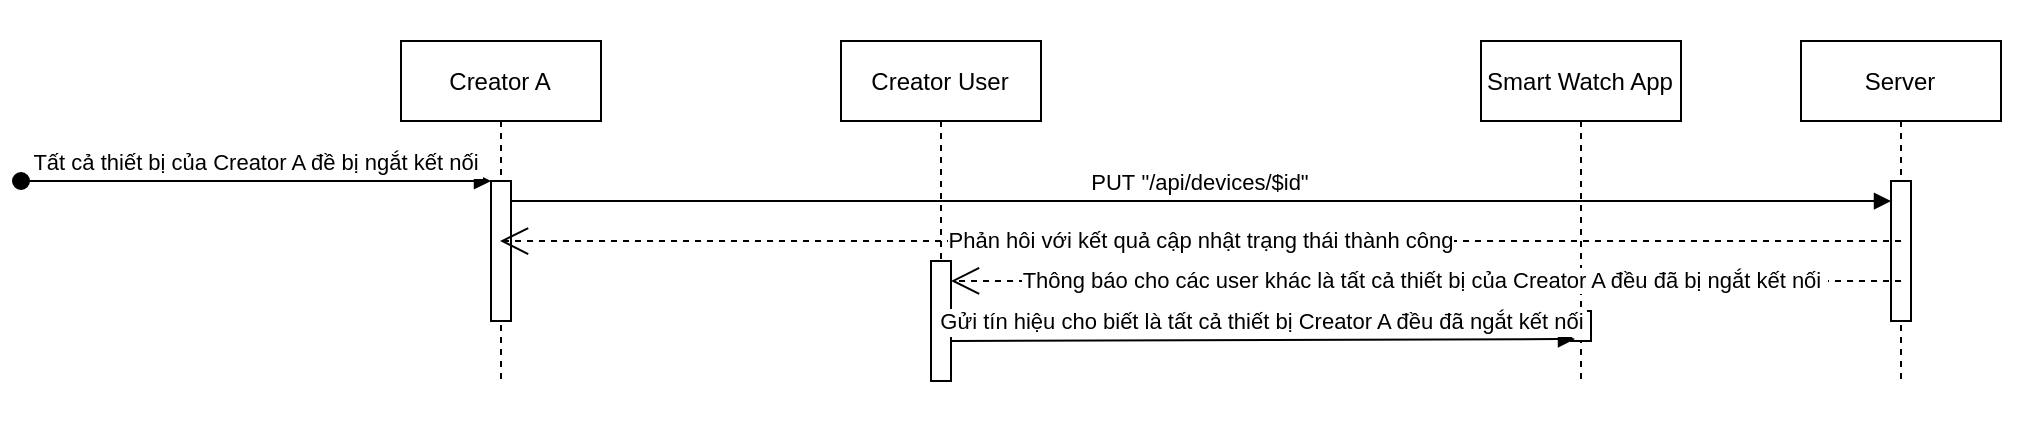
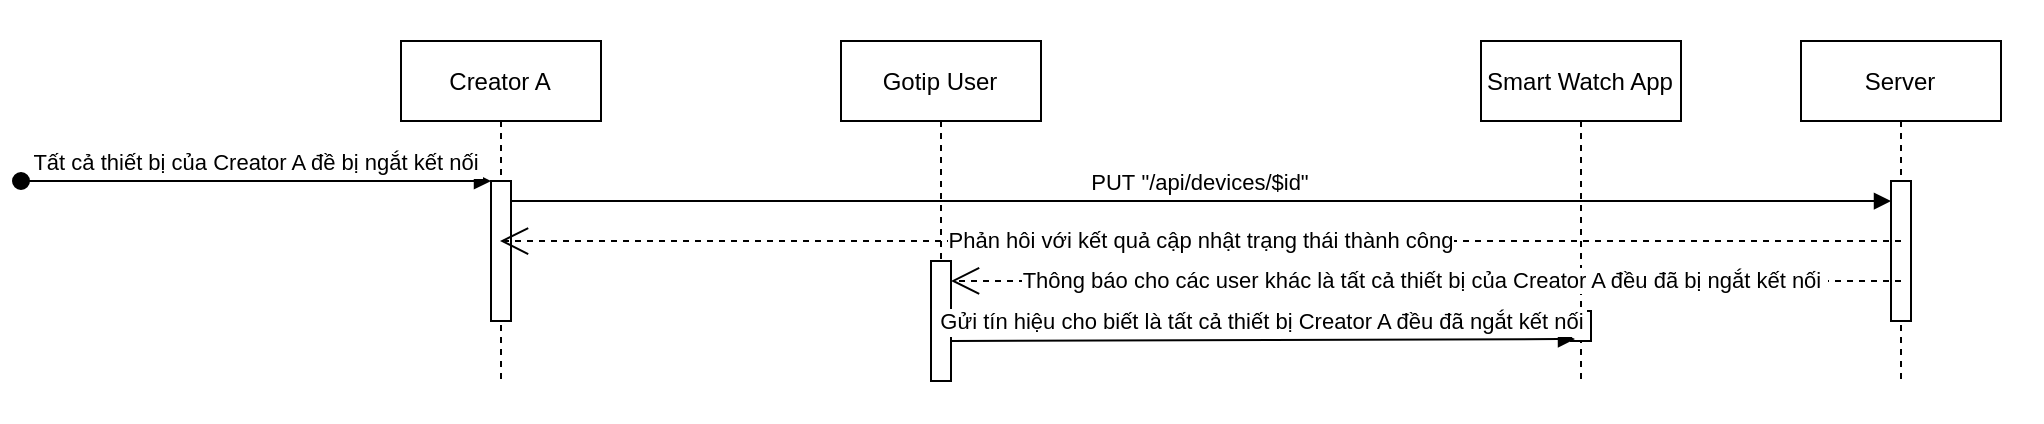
(940, 82) -> (940, 82)
